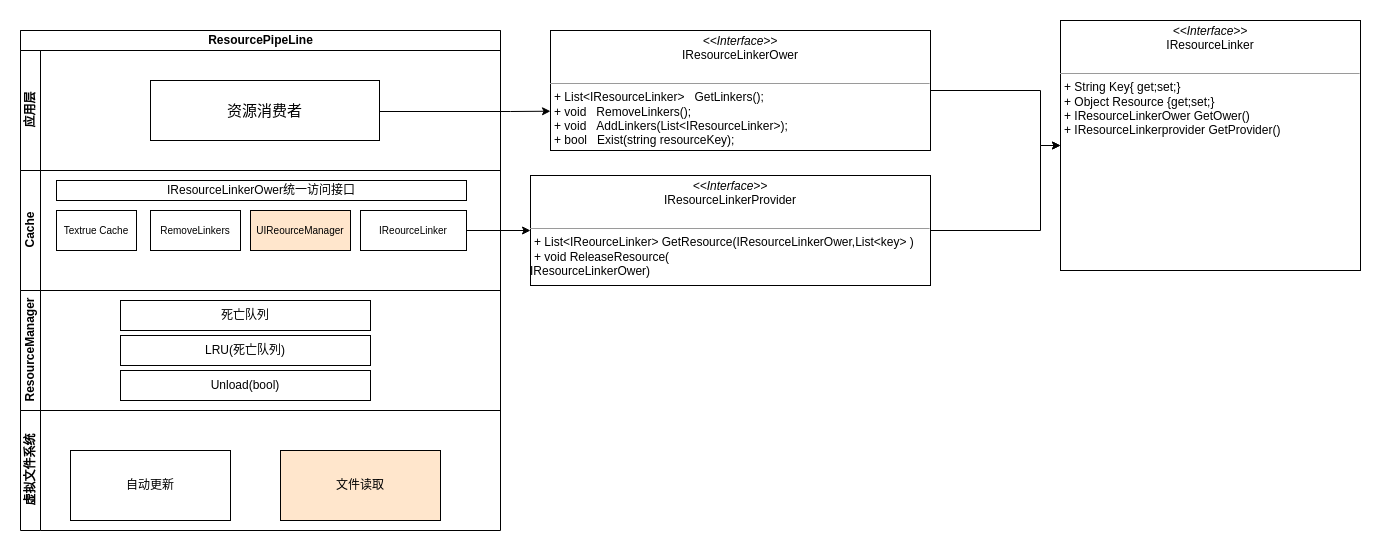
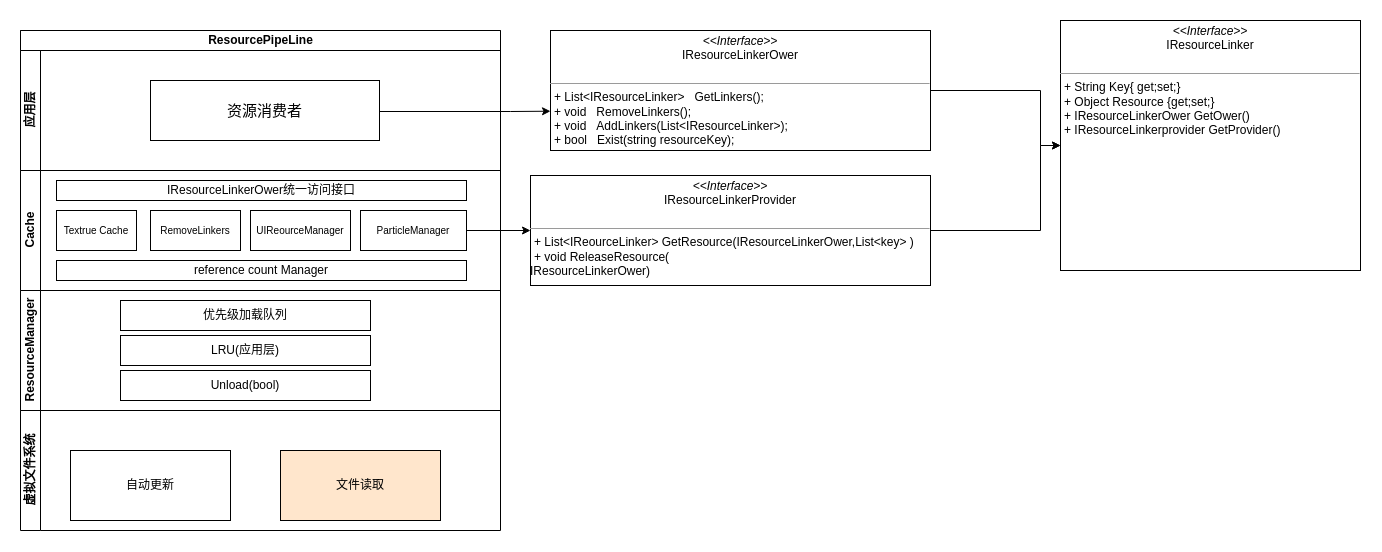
(301, 231) -> (301, 231)
(414, 231) -> (414, 231)
none -> (262, 271)
(246, 316) -> (246, 316)
(246, 351) -> (246, 351)
